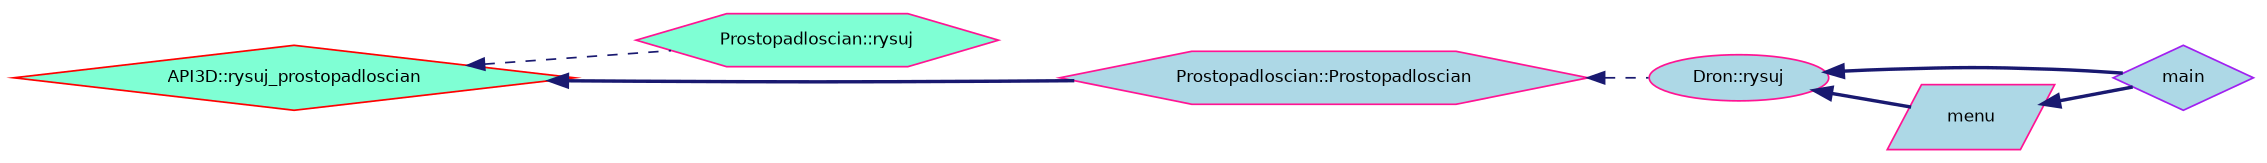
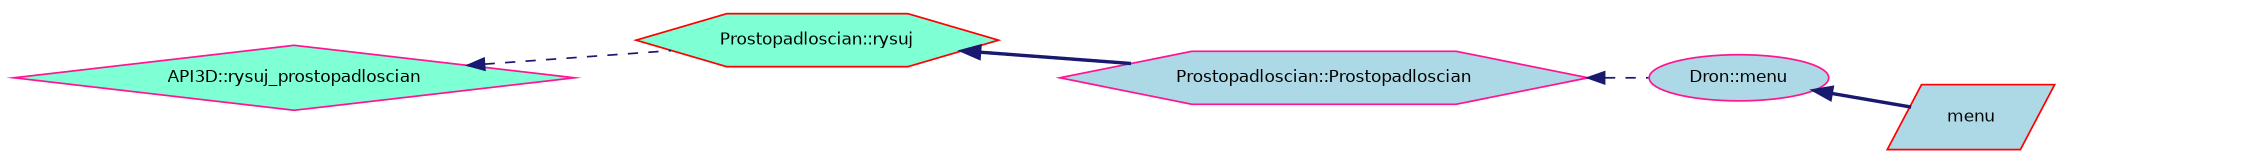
(817, 40) -> (817, 40)
(294, 78) -> (294, 78)
(1739, 78) -> (1739, 78)
(2183, 78) -> none
(821, 82) -> (1055, 58)
(1971, 117) -> (1971, 117)
